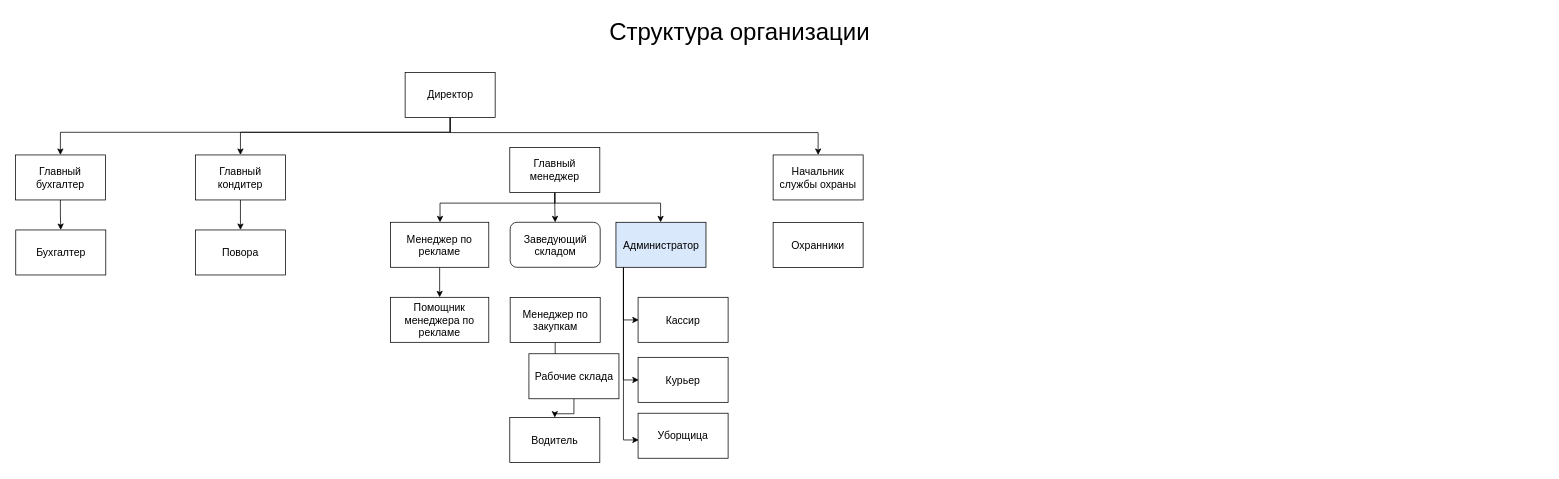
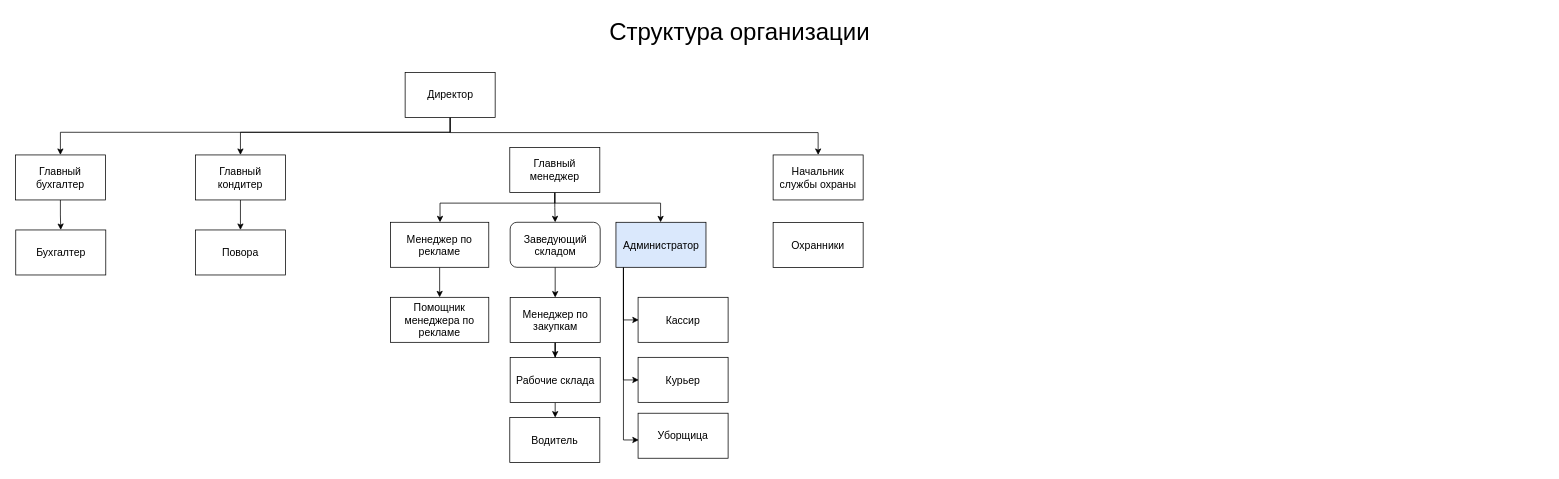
none -> (555, 279)
(574, 376) -> (555, 380)
